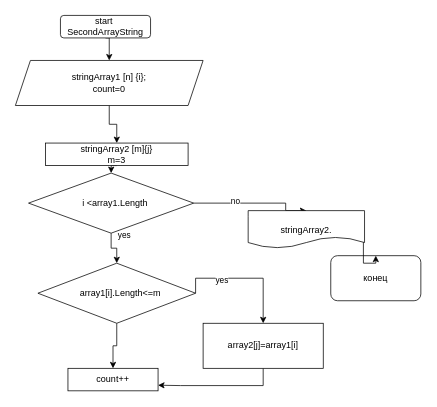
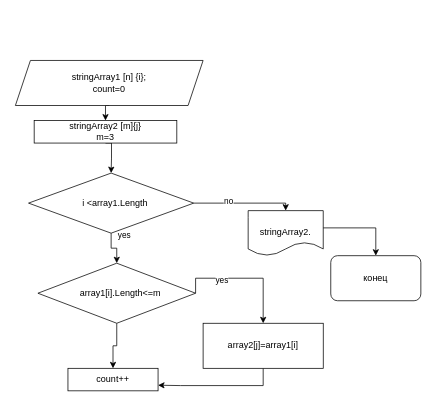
(105, 27) -> none
(109, 45) -> none
(117, 154) -> (105, 132)
(306, 229) -> (285, 233)
